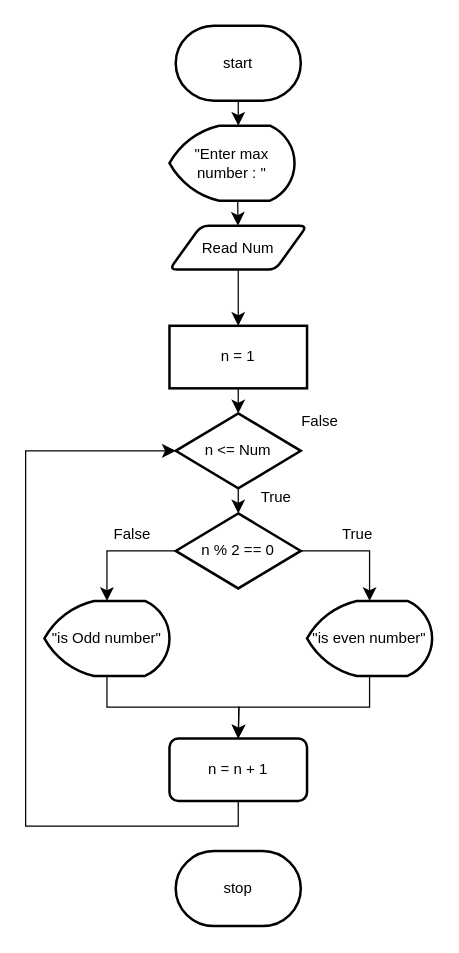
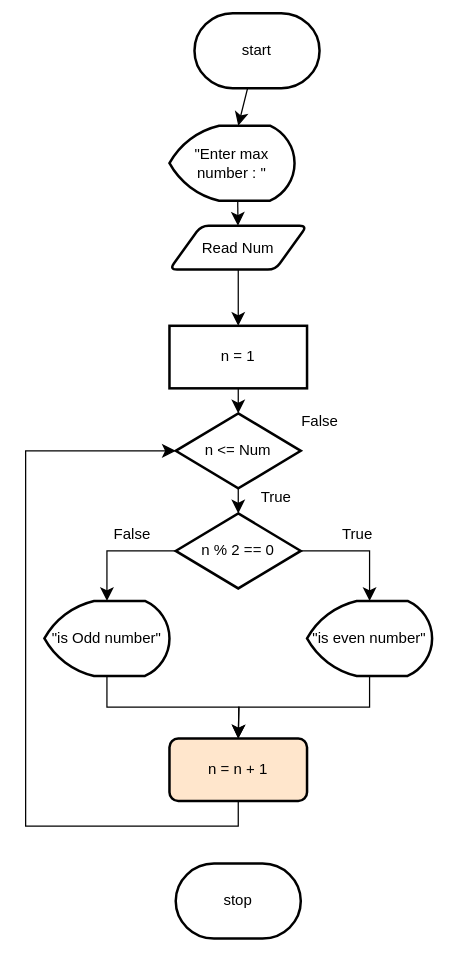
(238, 63) -> (257, 51)
(238, 769) -> (238, 769)
(238, 888) -> (238, 901)
